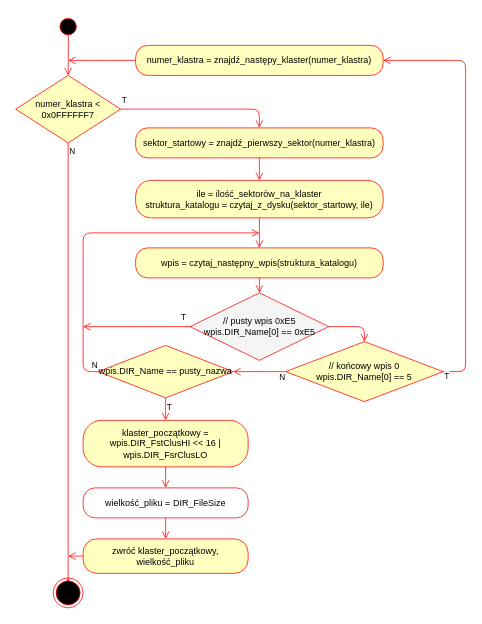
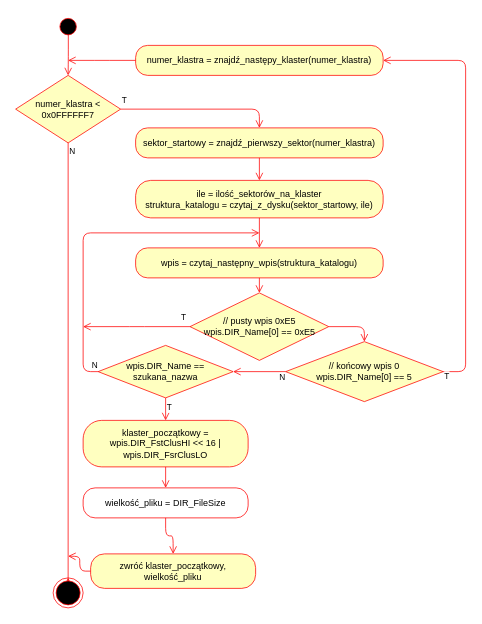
(259, 327) -> (259, 327)
(165, 372) -> (165, 372)
(165, 556) -> (173, 571)
